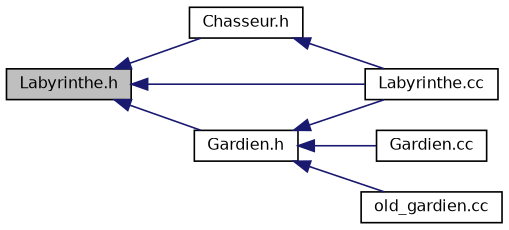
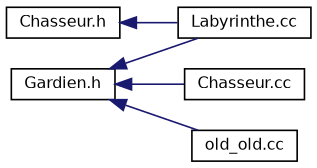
(69, 84) -> none
(432, 146) -> (245, 84)
(432, 207) -> (245, 146)
